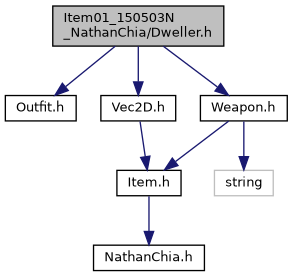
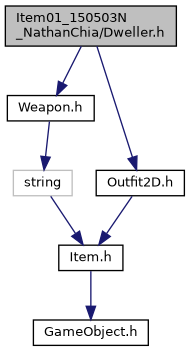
(41, 108) -> none
(138, 108) -> (140, 183)
(202, 141) -> (63, 215)
(149, 258) -> (91, 333)
